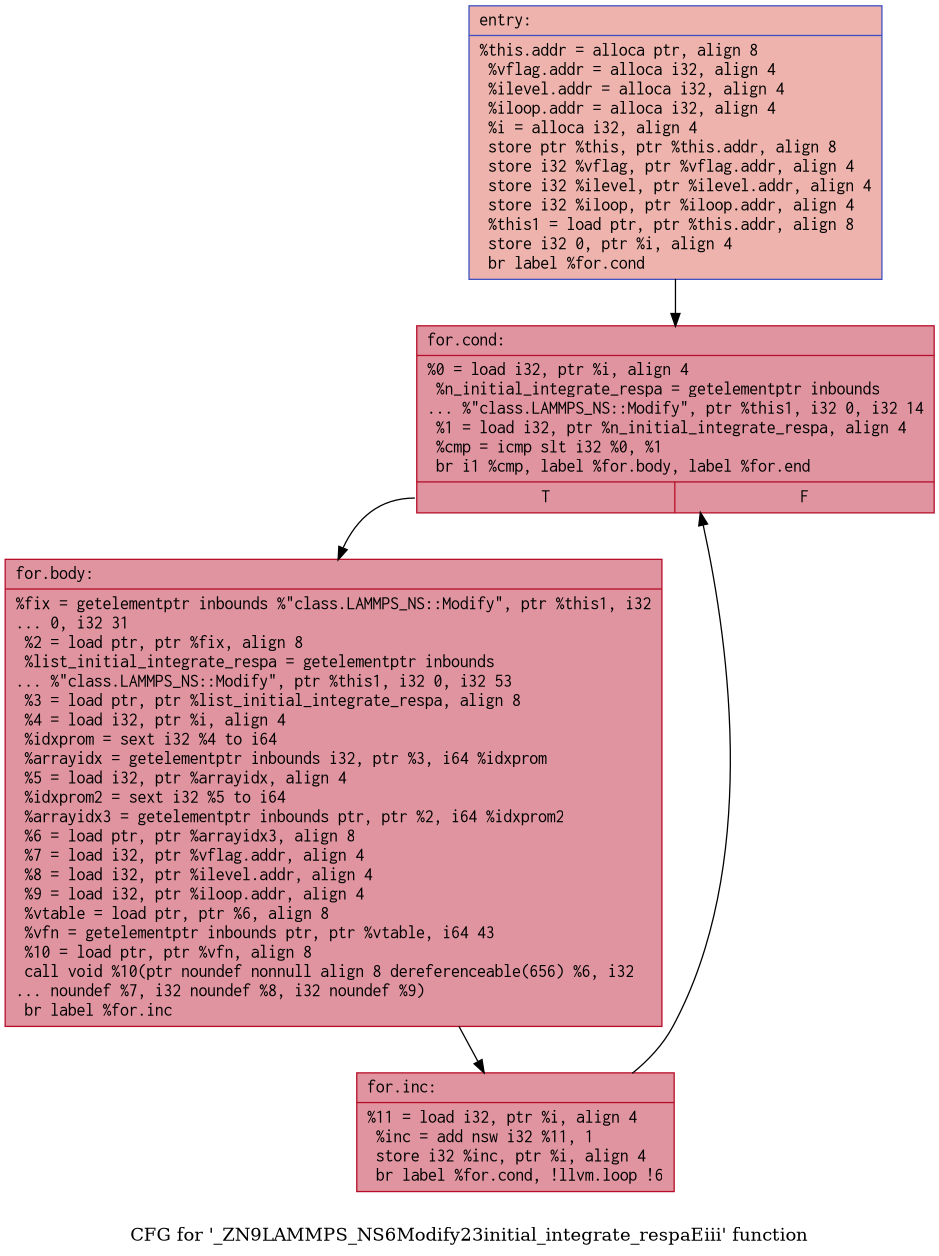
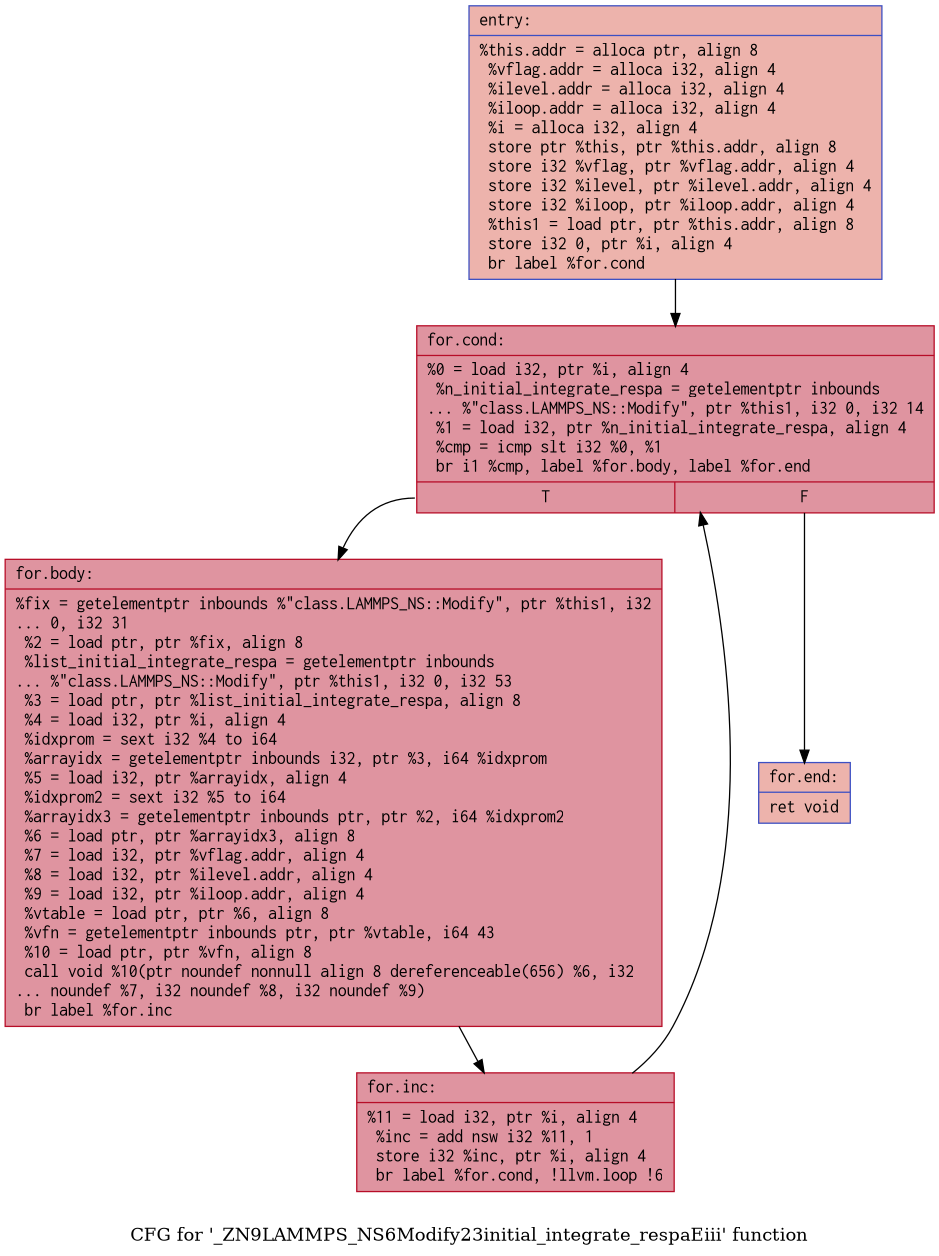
none -> (804, 793)
